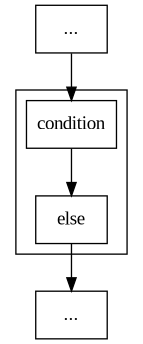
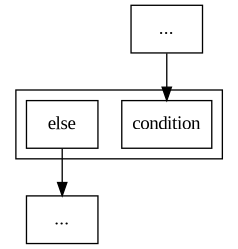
(71, 166) -> none
